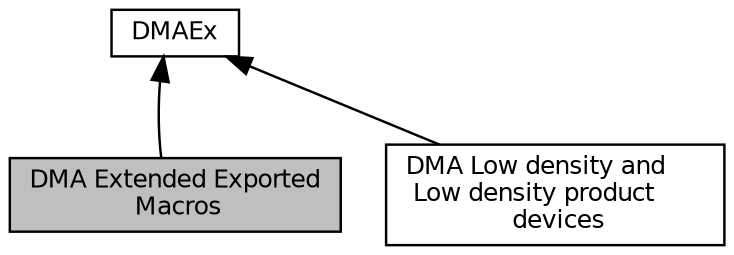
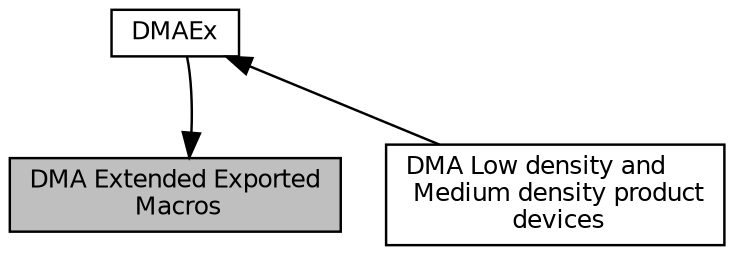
(159, 119) -> (191, 94)
(555, 195) -> (555, 195)
